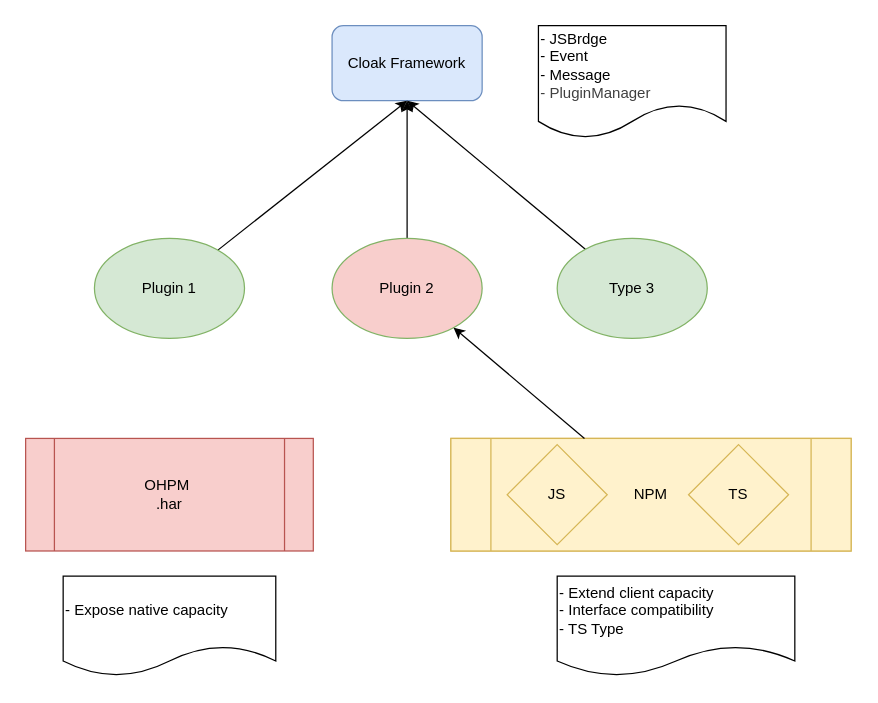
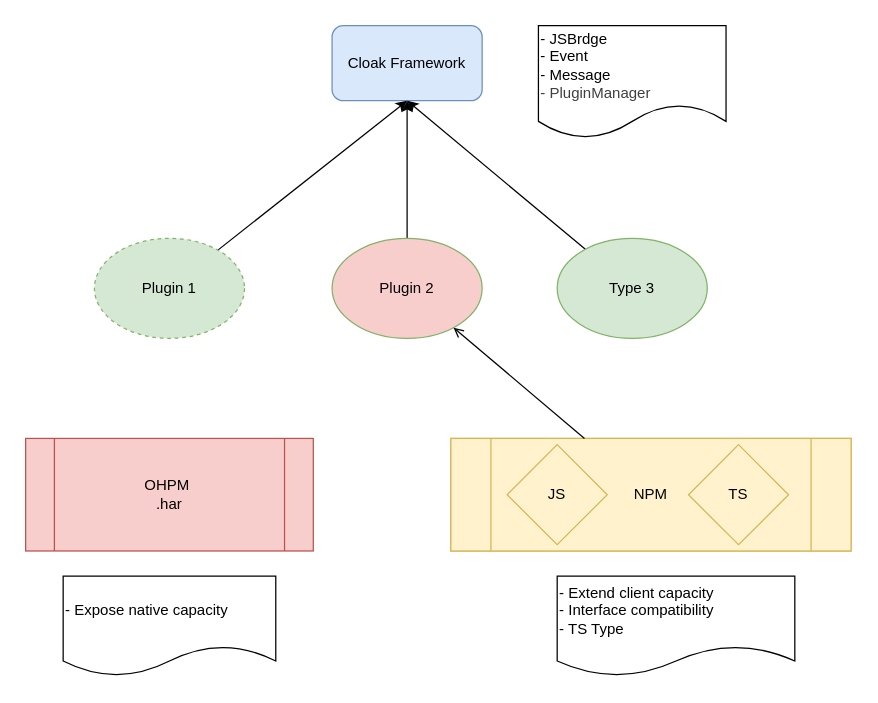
(169, 288) -> (169, 288)
(461, 334) -> (459, 332)
